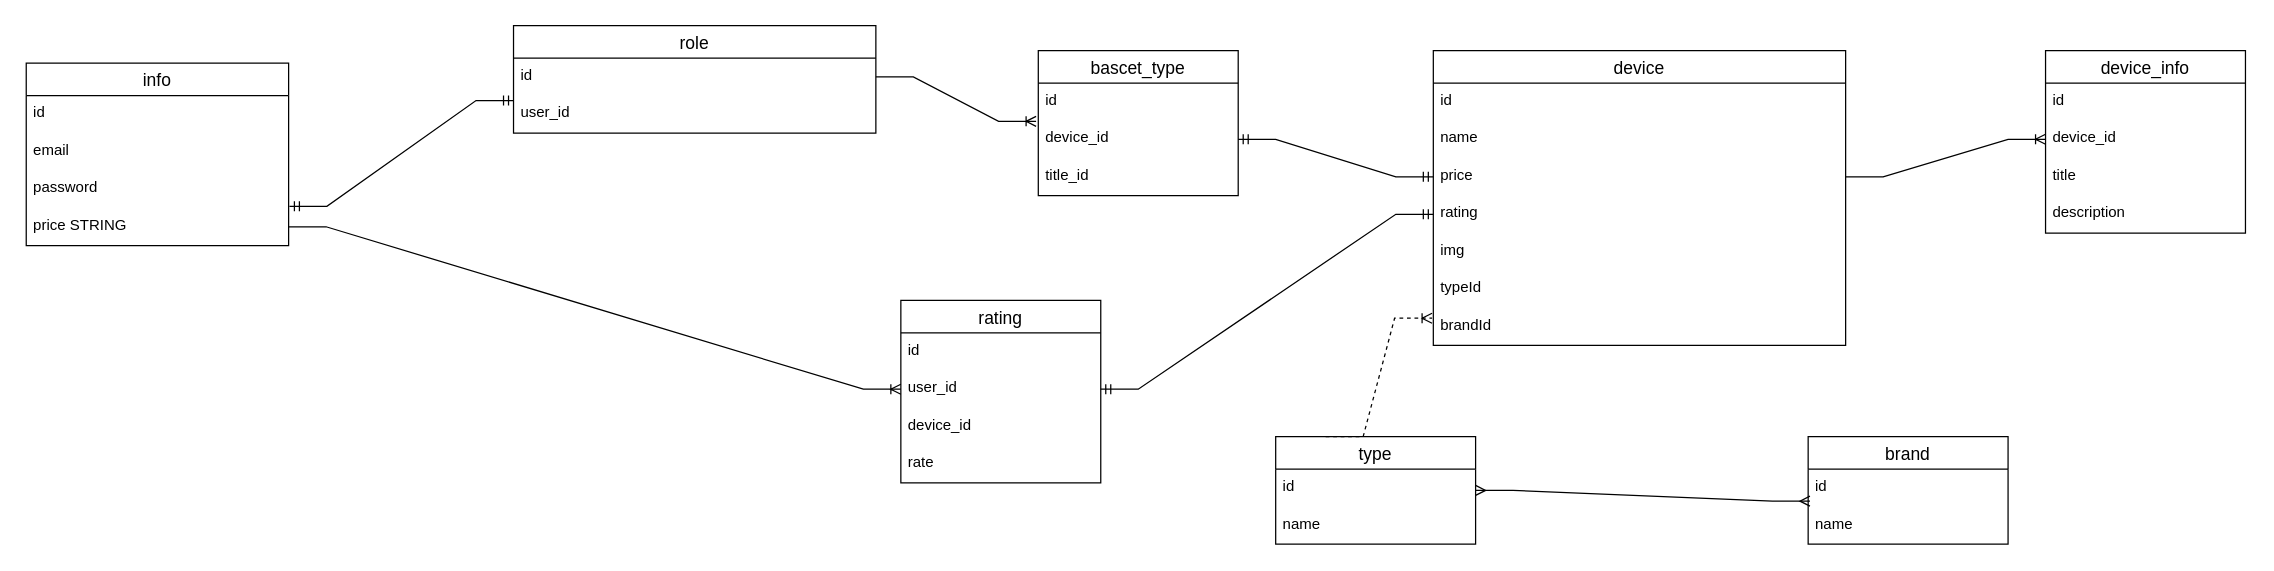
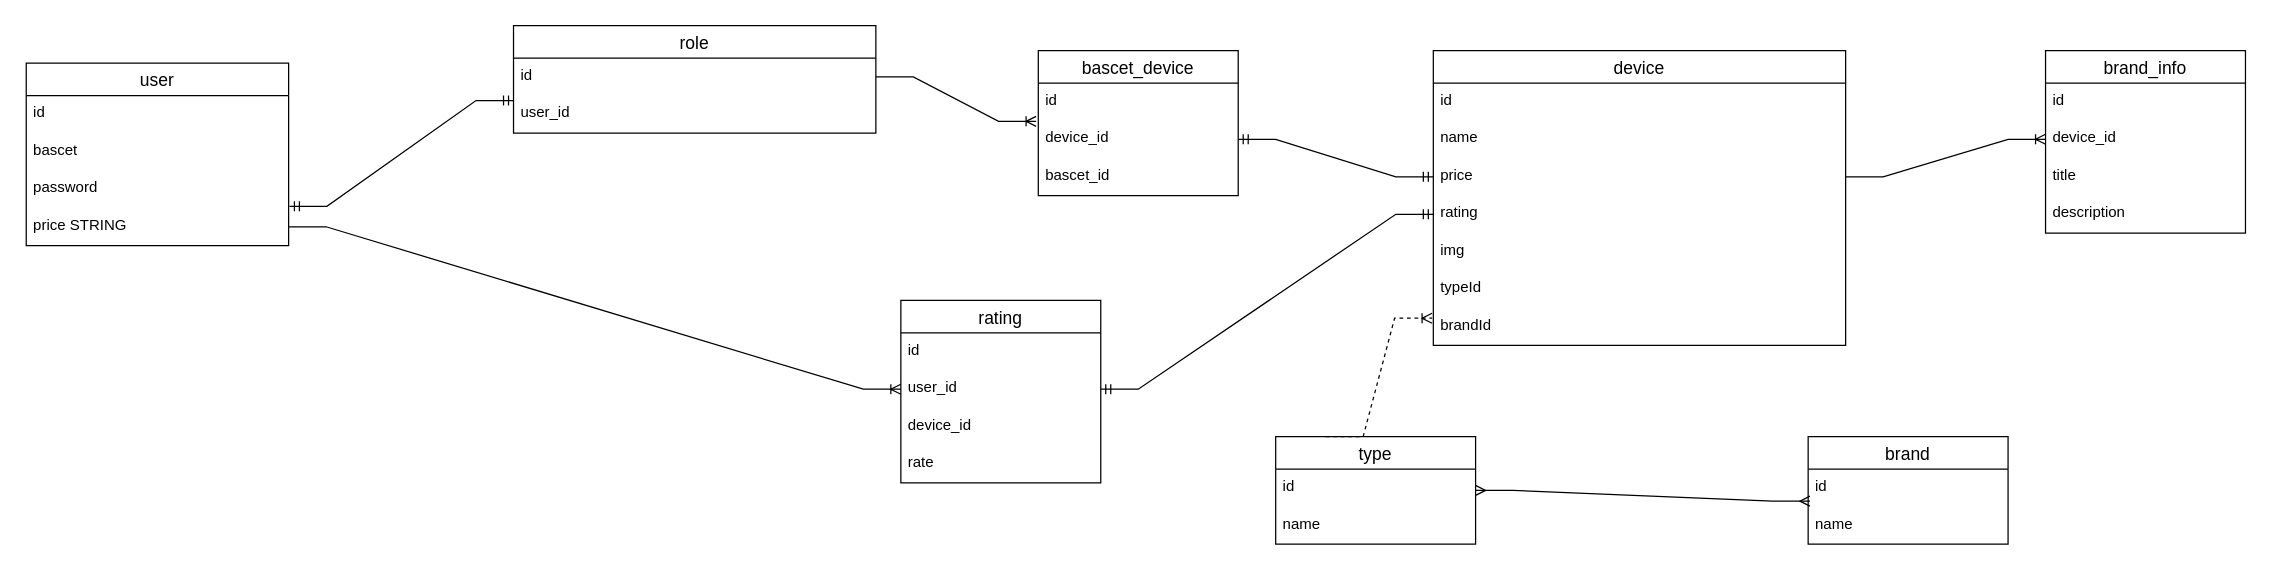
(1138, 68) -> (1138, 68)
(2145, 68) -> (2145, 68)
(156, 80) -> (156, 80)
(50, 150) -> (58, 150)
(1073, 175) -> (1081, 175)
